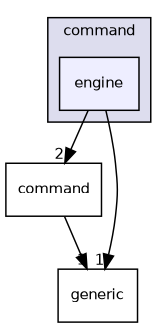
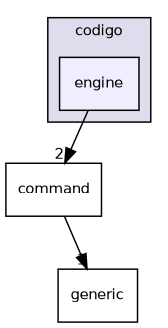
(99, 32) -> (99, 32)
(117, 182) -> none
